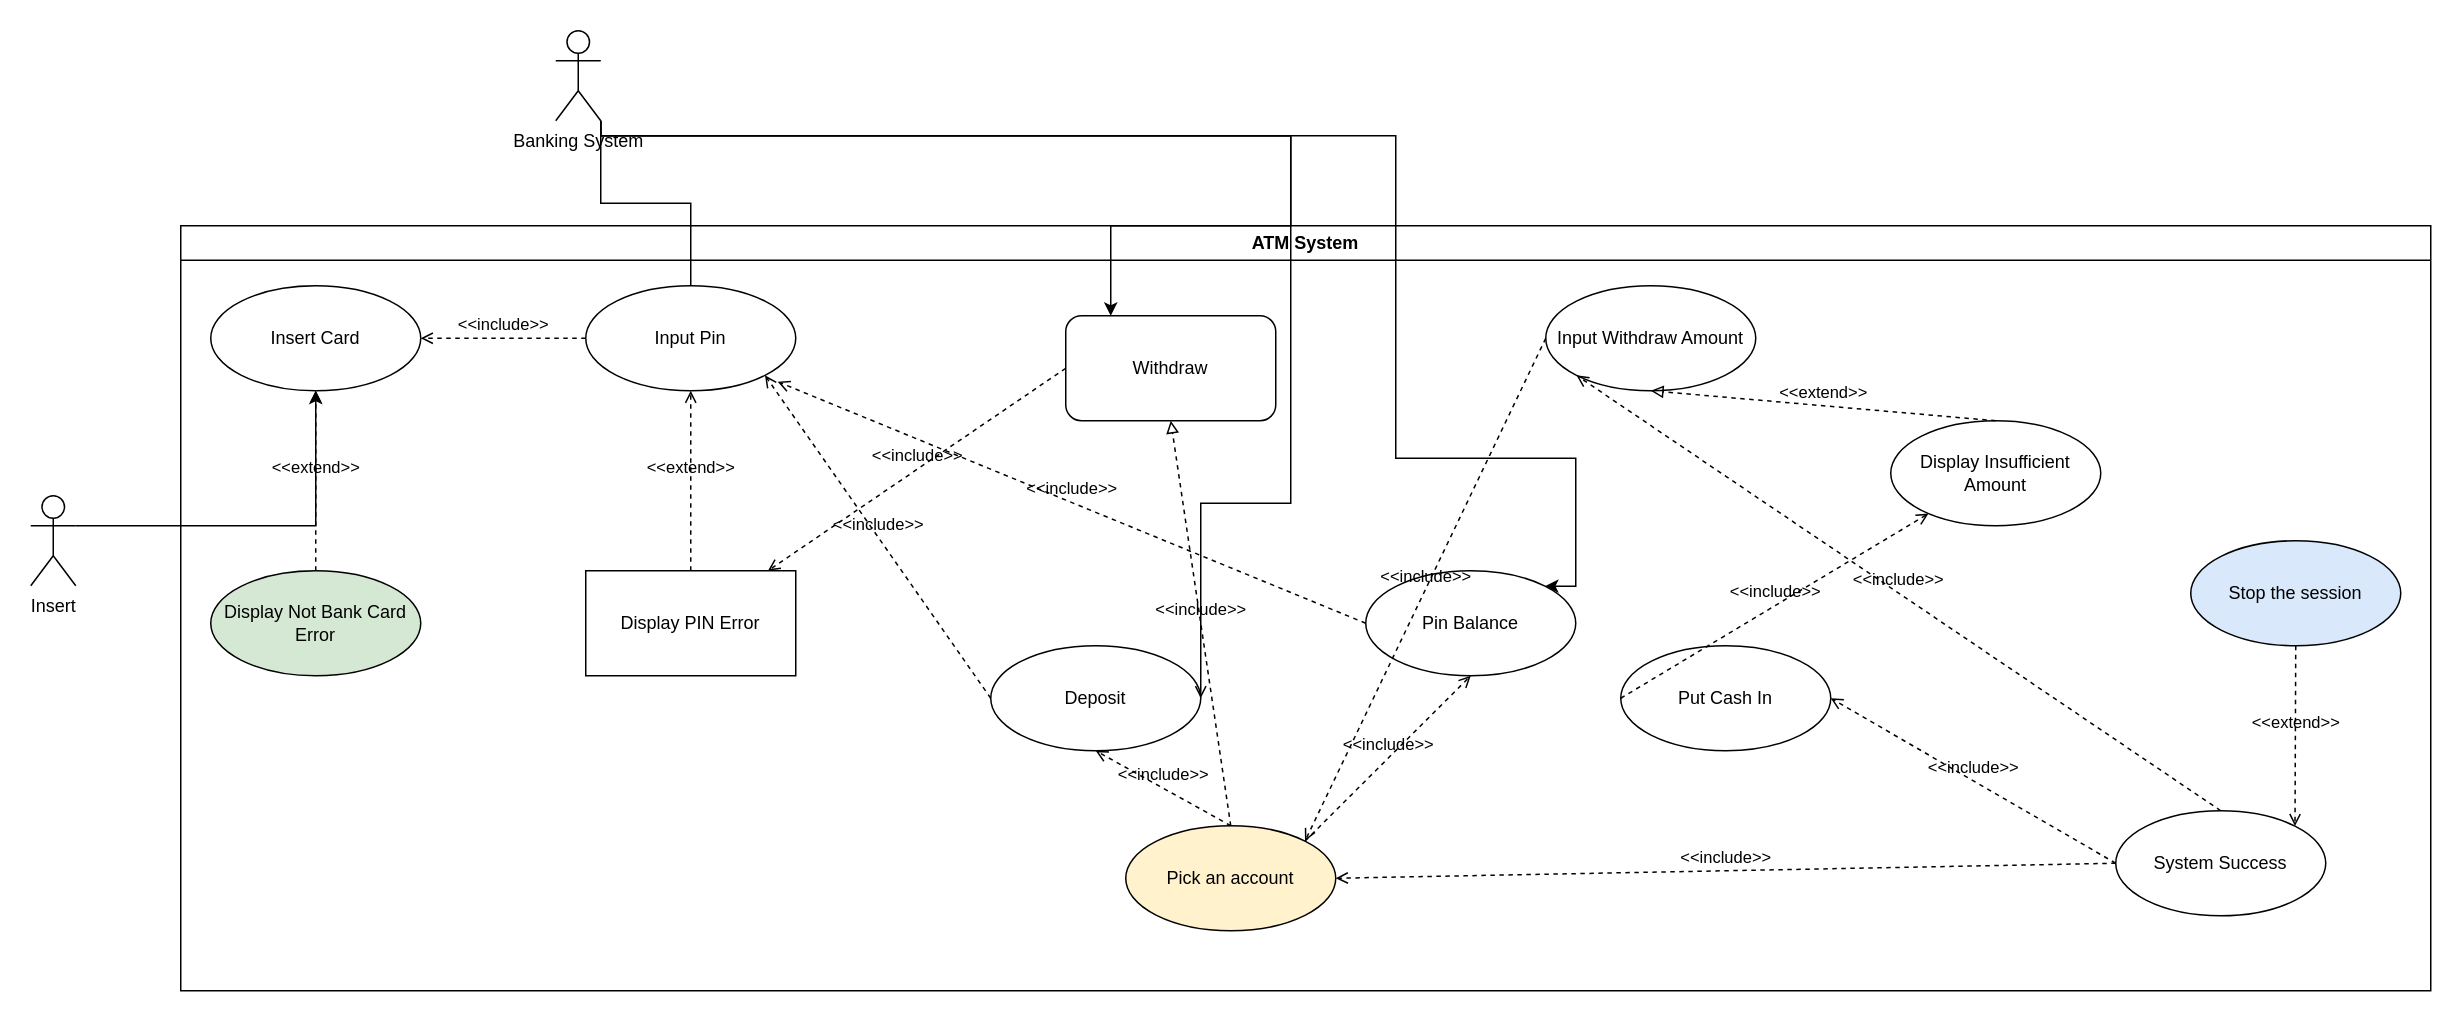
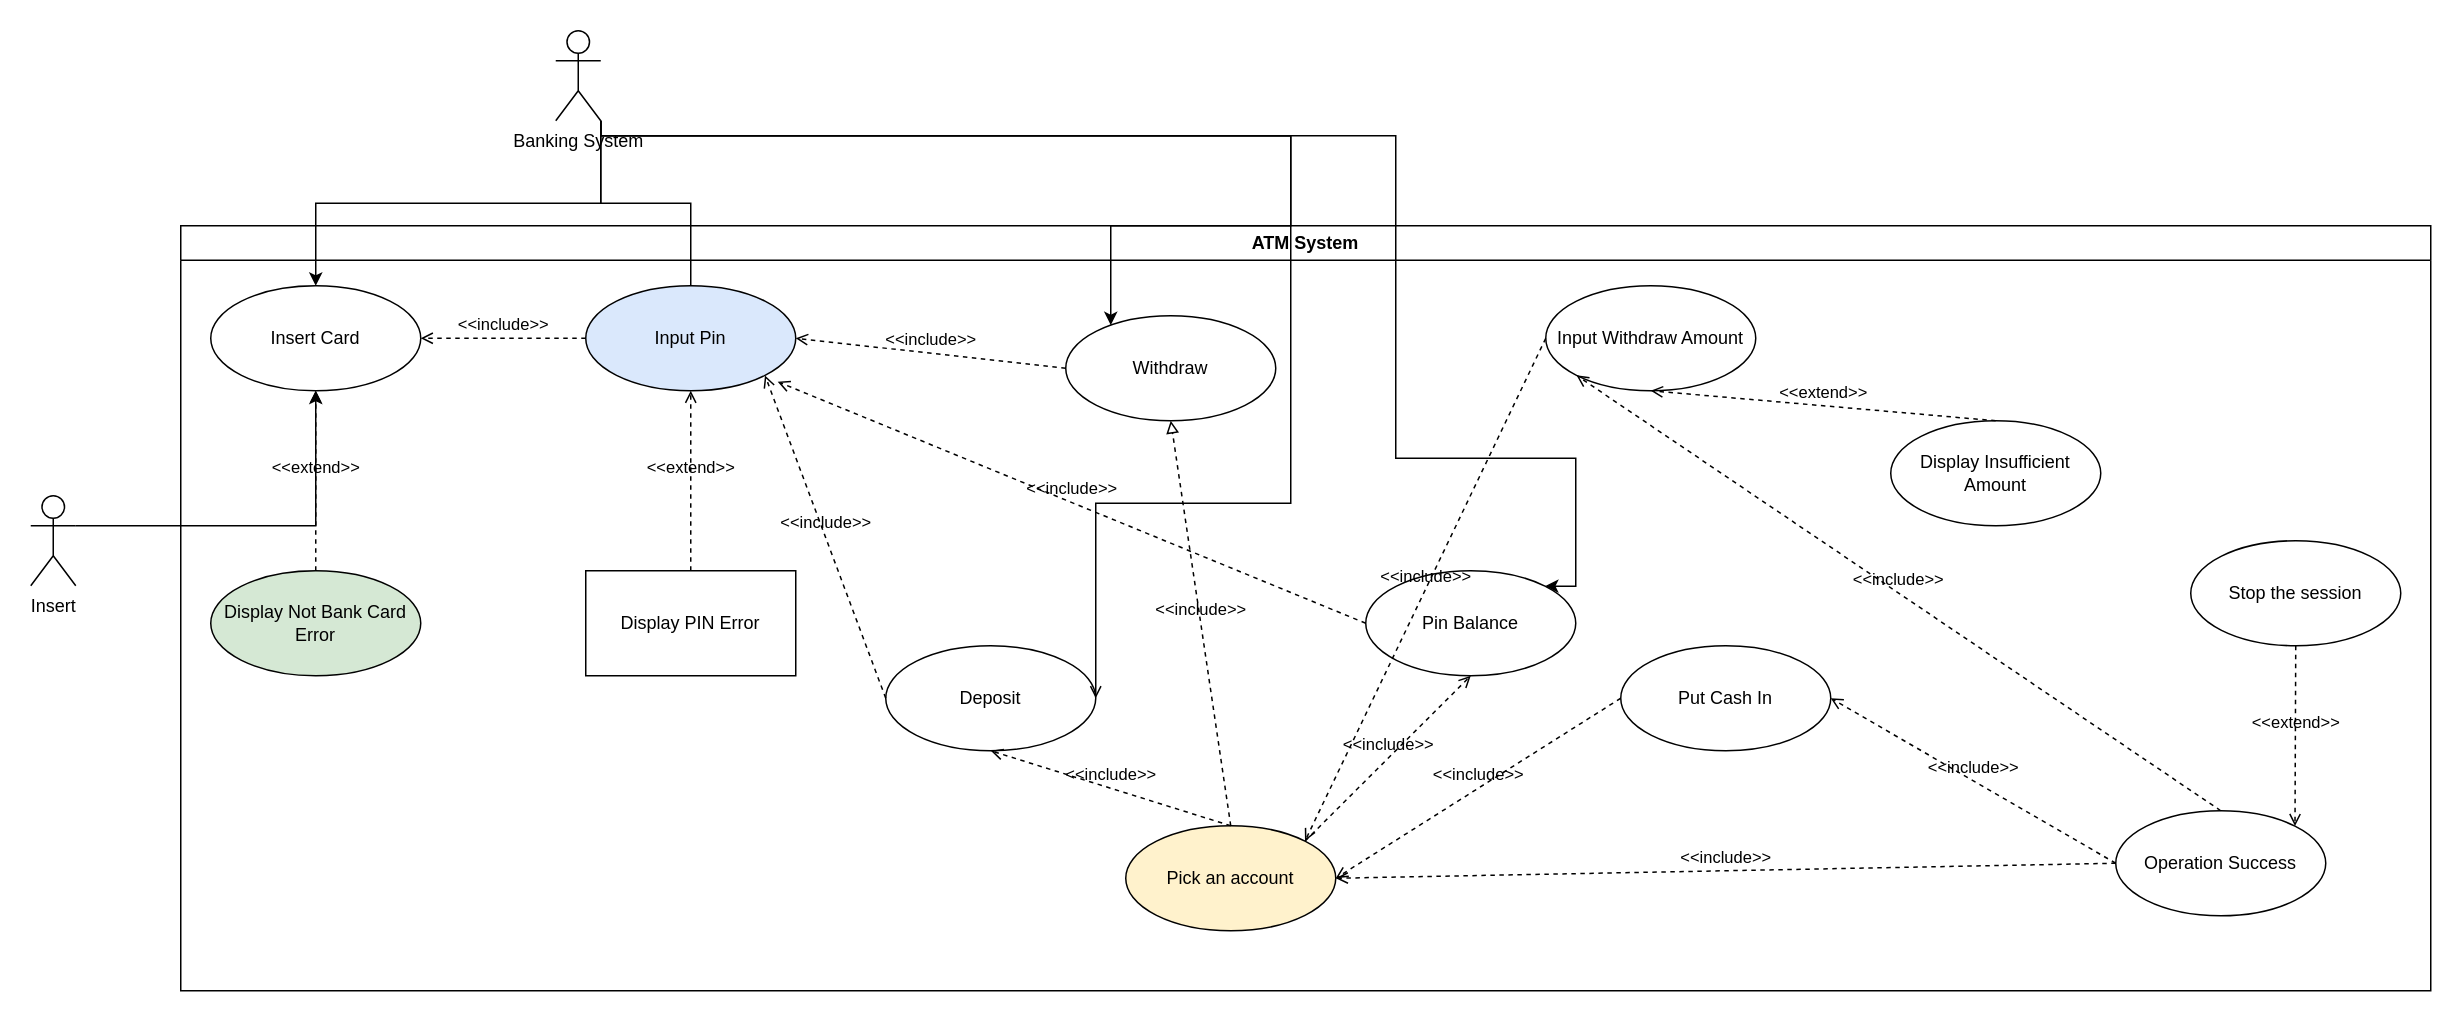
none -> (421, 203)
(691, 338) -> (691, 338)
(1171, 368) -> (1171, 368)
(1664, 392) -> (1661, 392)
(918, 469) -> (932, 353)
(2296, 593) -> (2296, 593)
(1773, 607) -> (1481, 787)
(1096, 698) -> (991, 698)
(2221, 863) -> (2221, 863)
